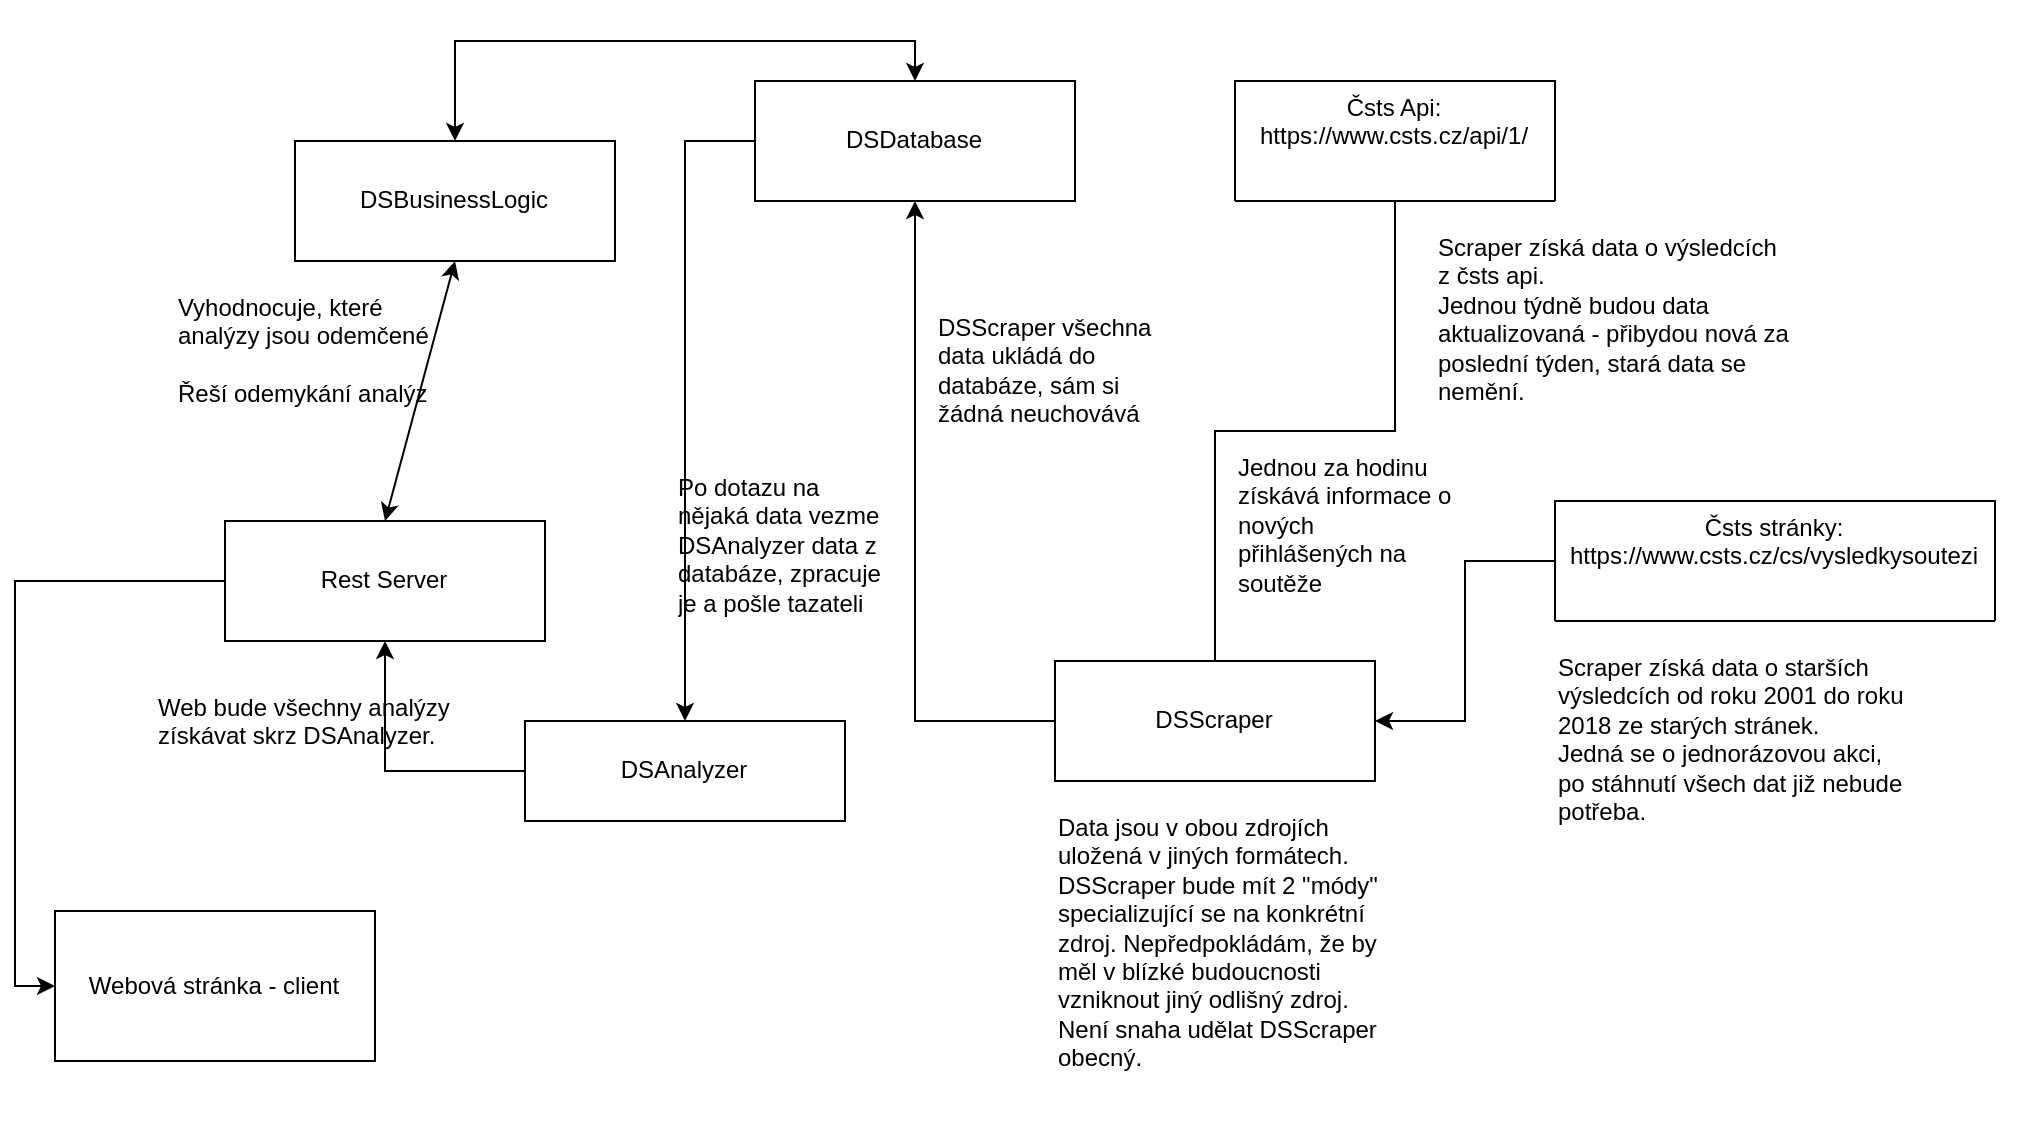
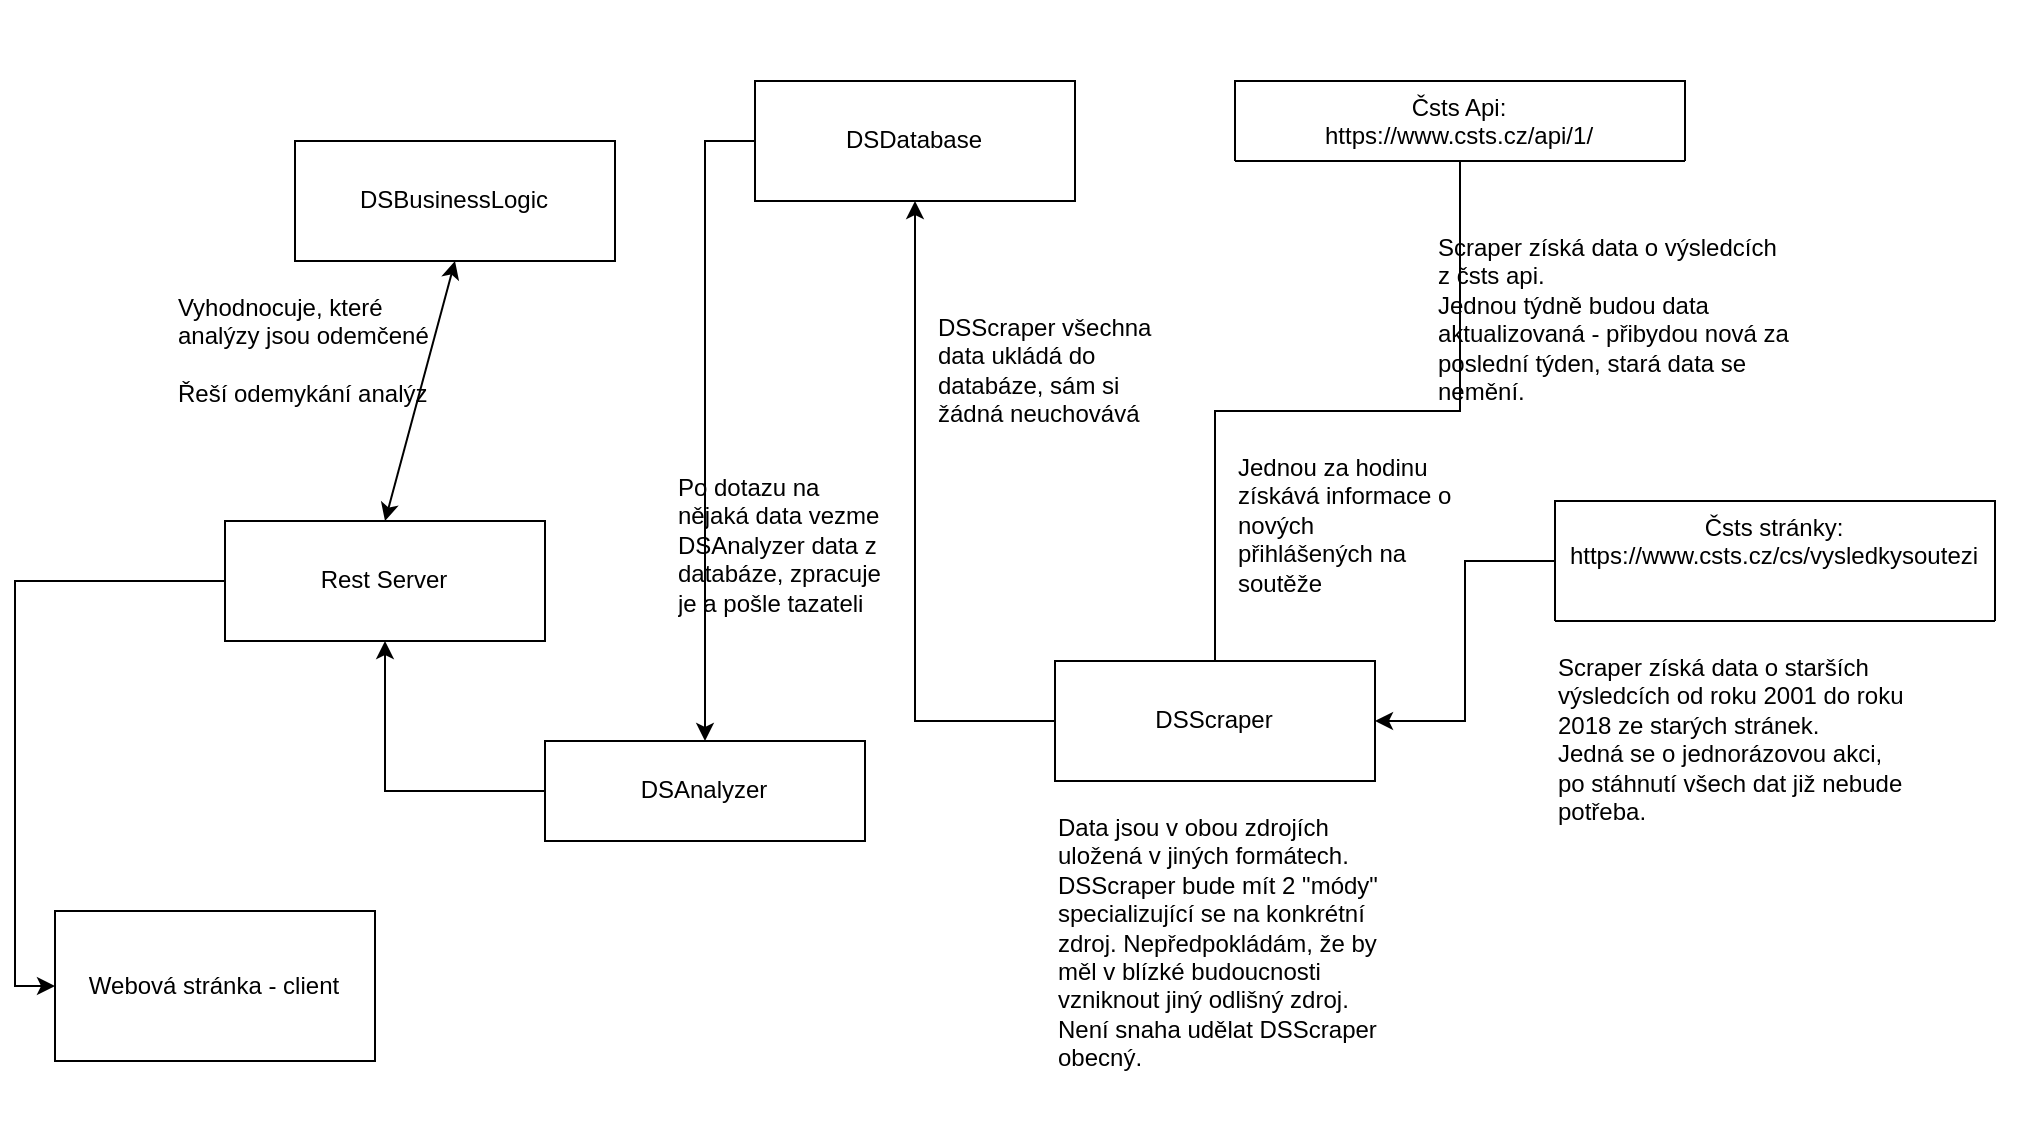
(655, 41) -> none
(1395, 141) -> (1460, 121)
(325, 721) -> none
(685, 771) -> (705, 791)
